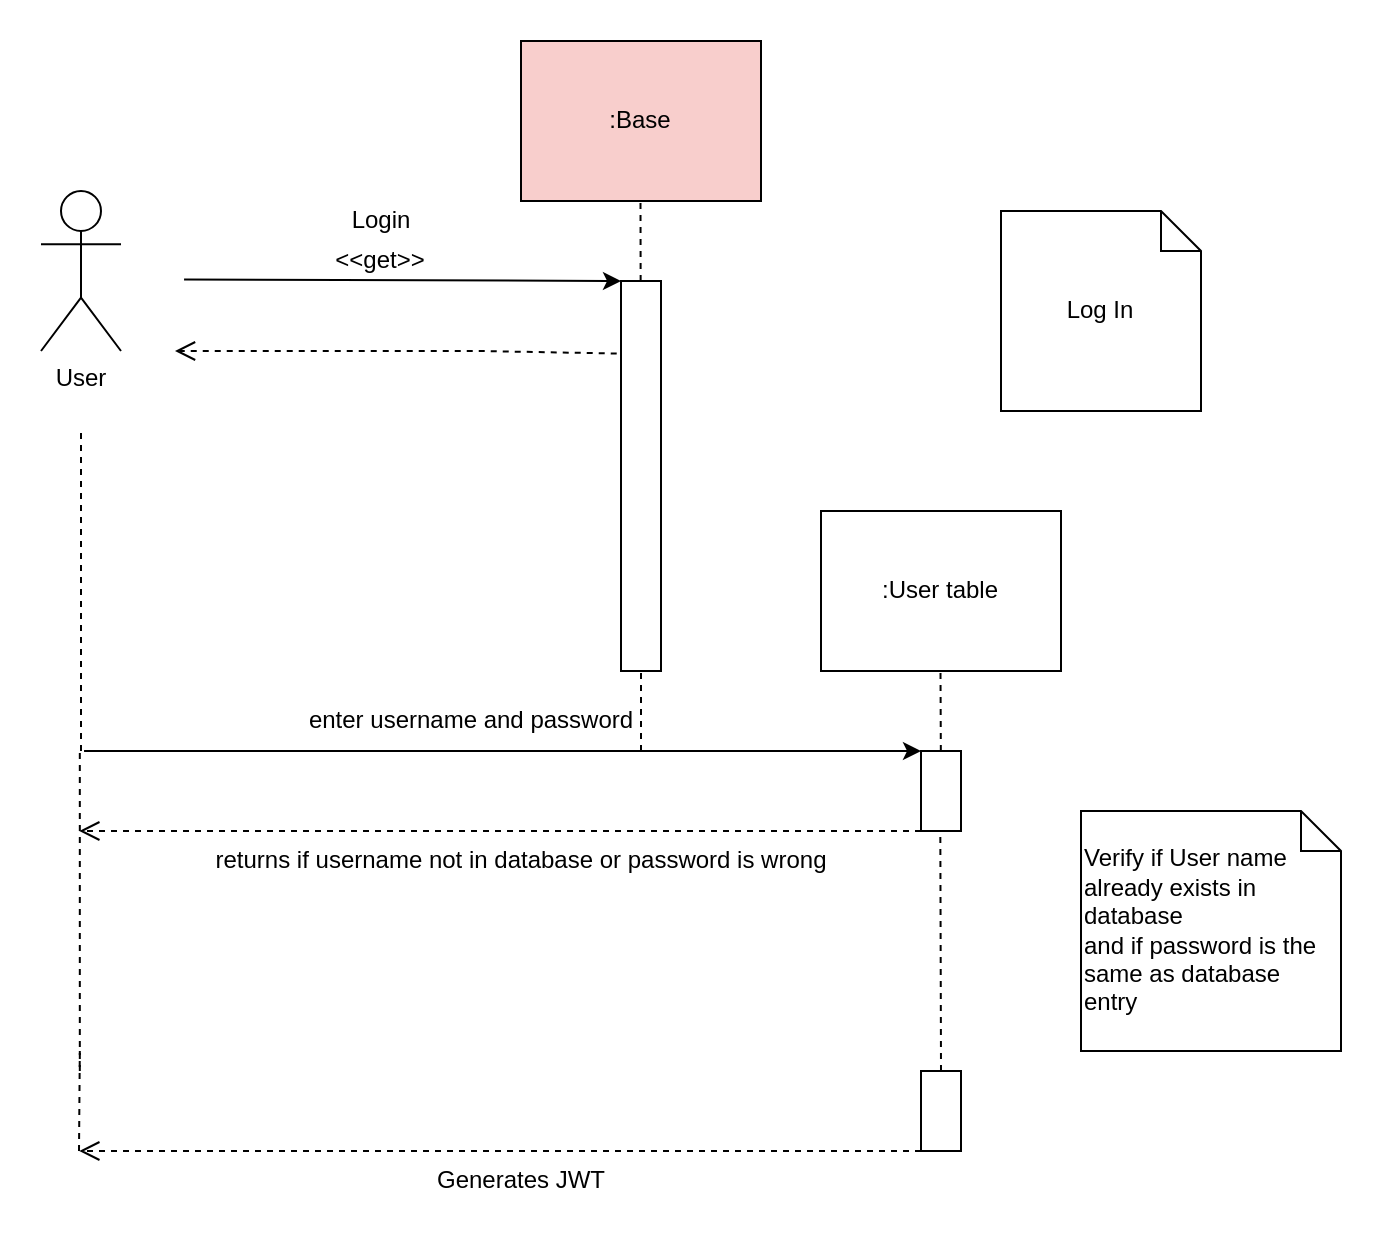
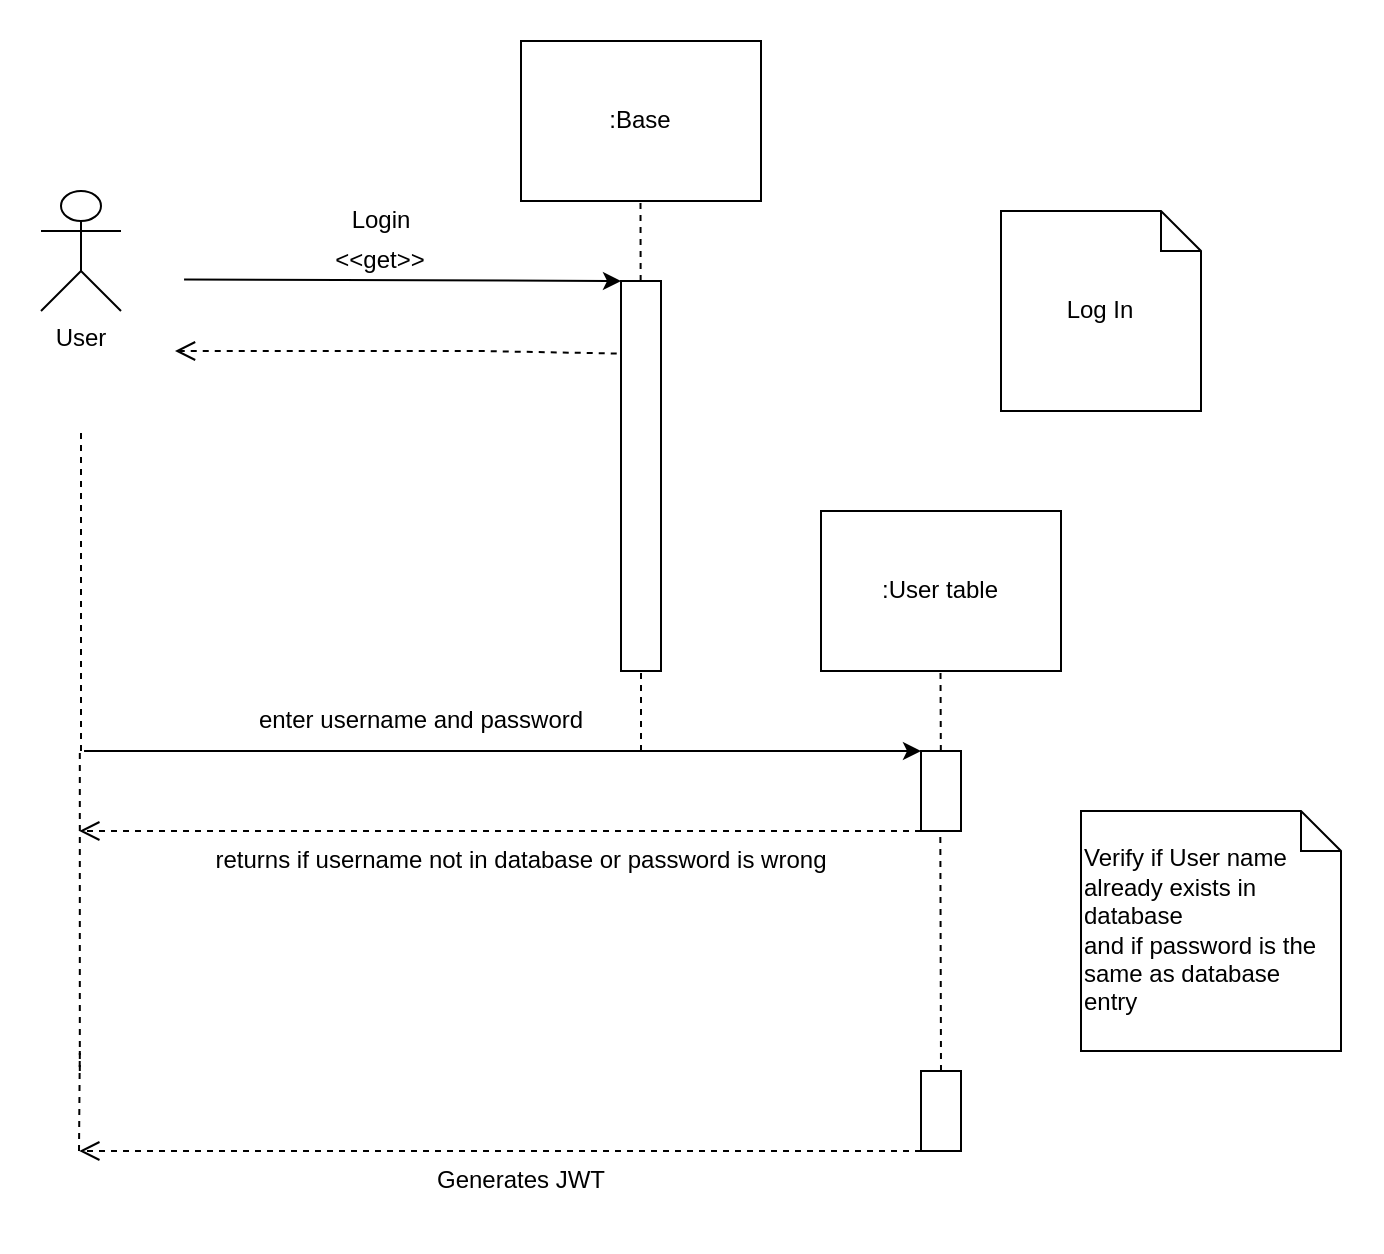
(641, 121) -> (641, 121)
(81, 271) -> (81, 251)
(471, 721) -> (421, 721)
